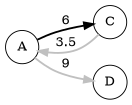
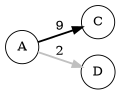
(66, 21) -> (60, 26)
(76, 50) -> none
(66, 64) -> (60, 51)
